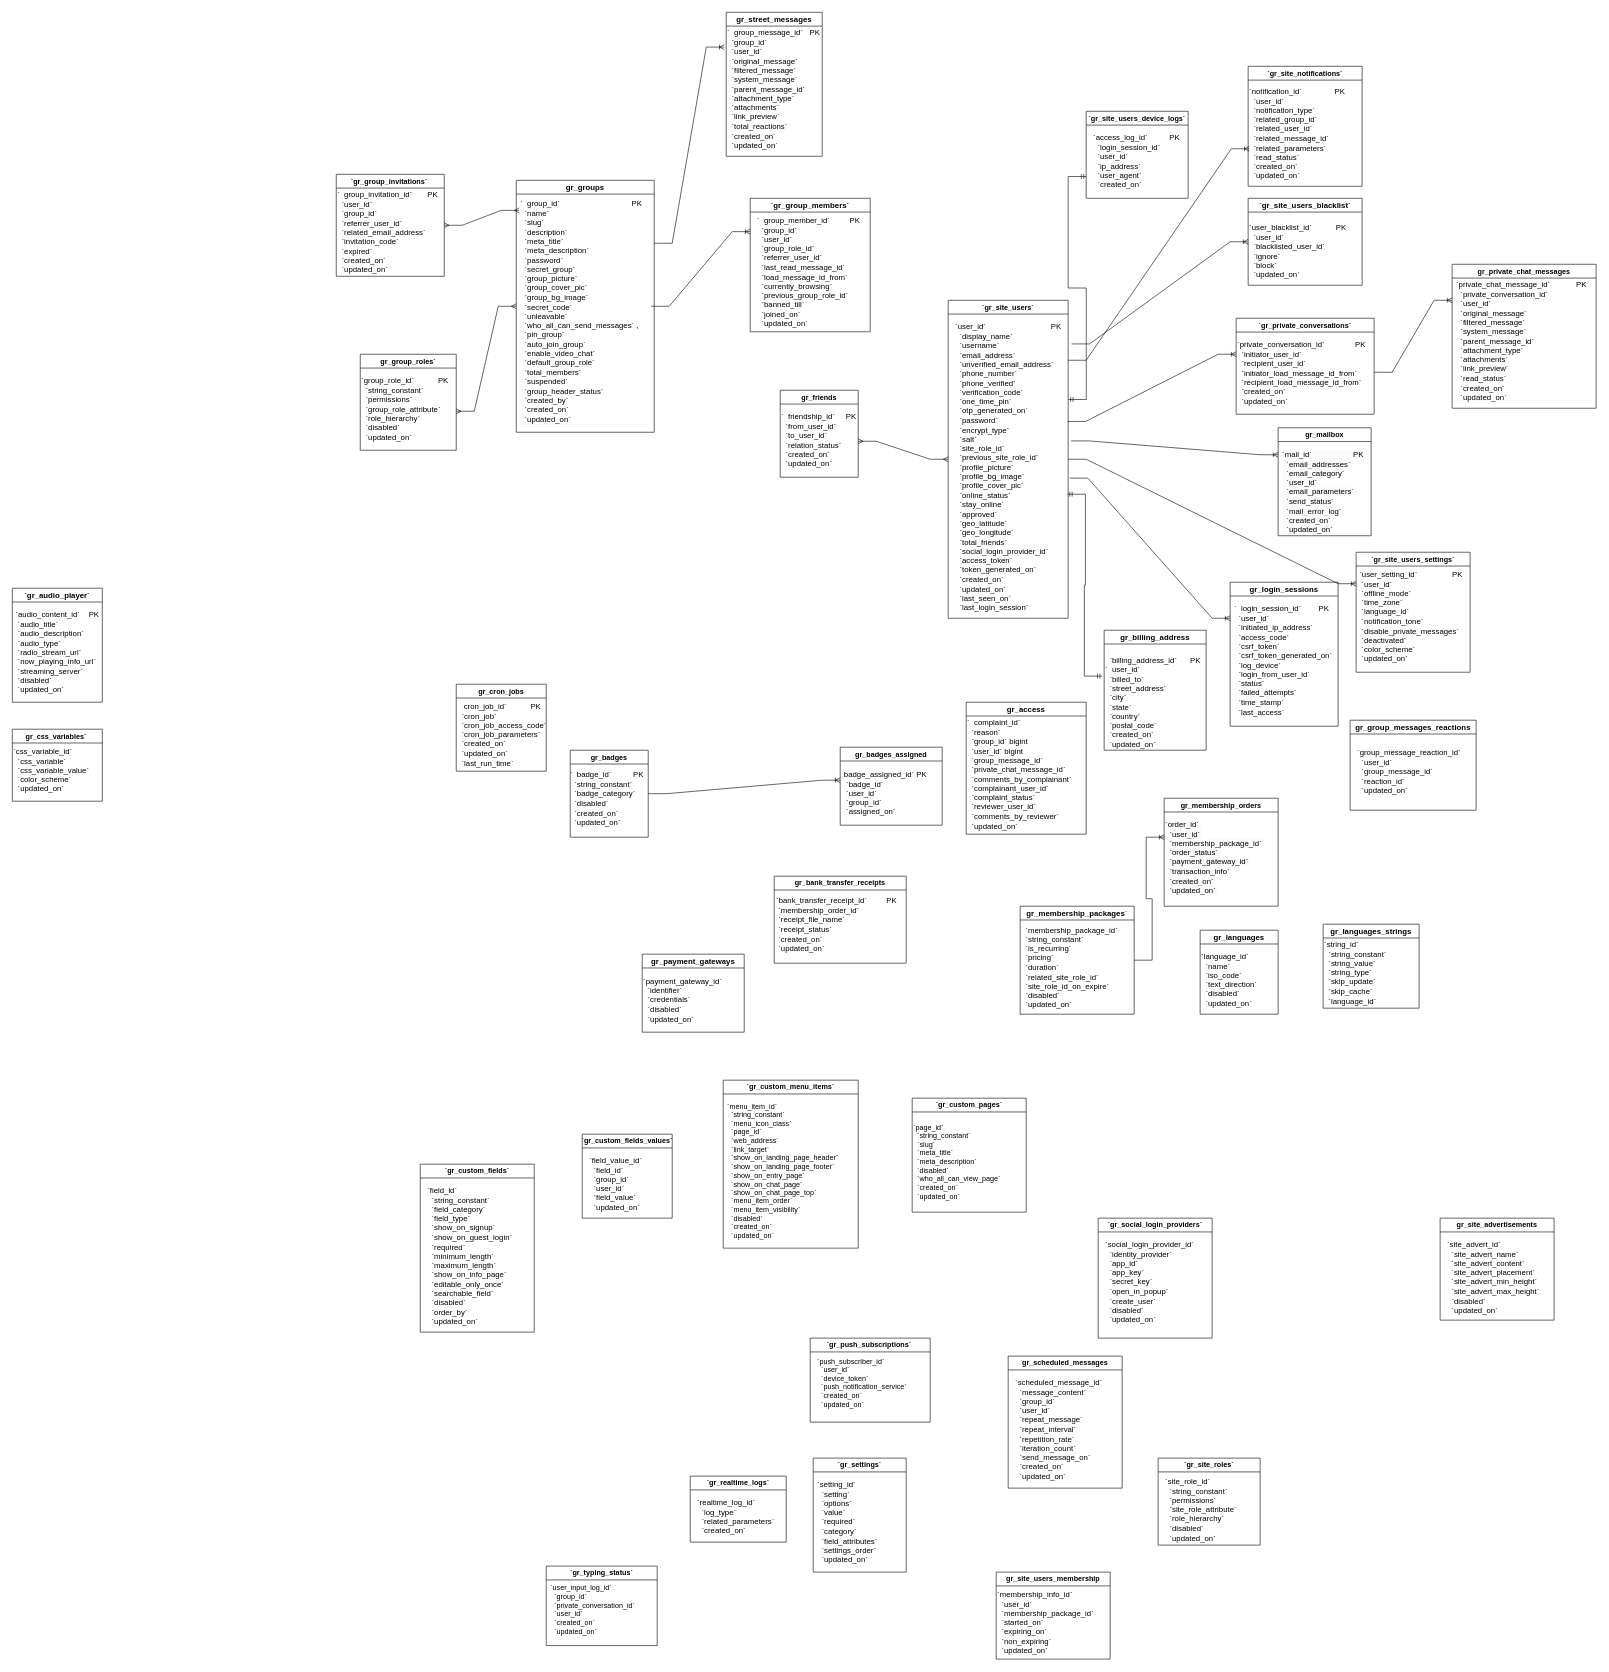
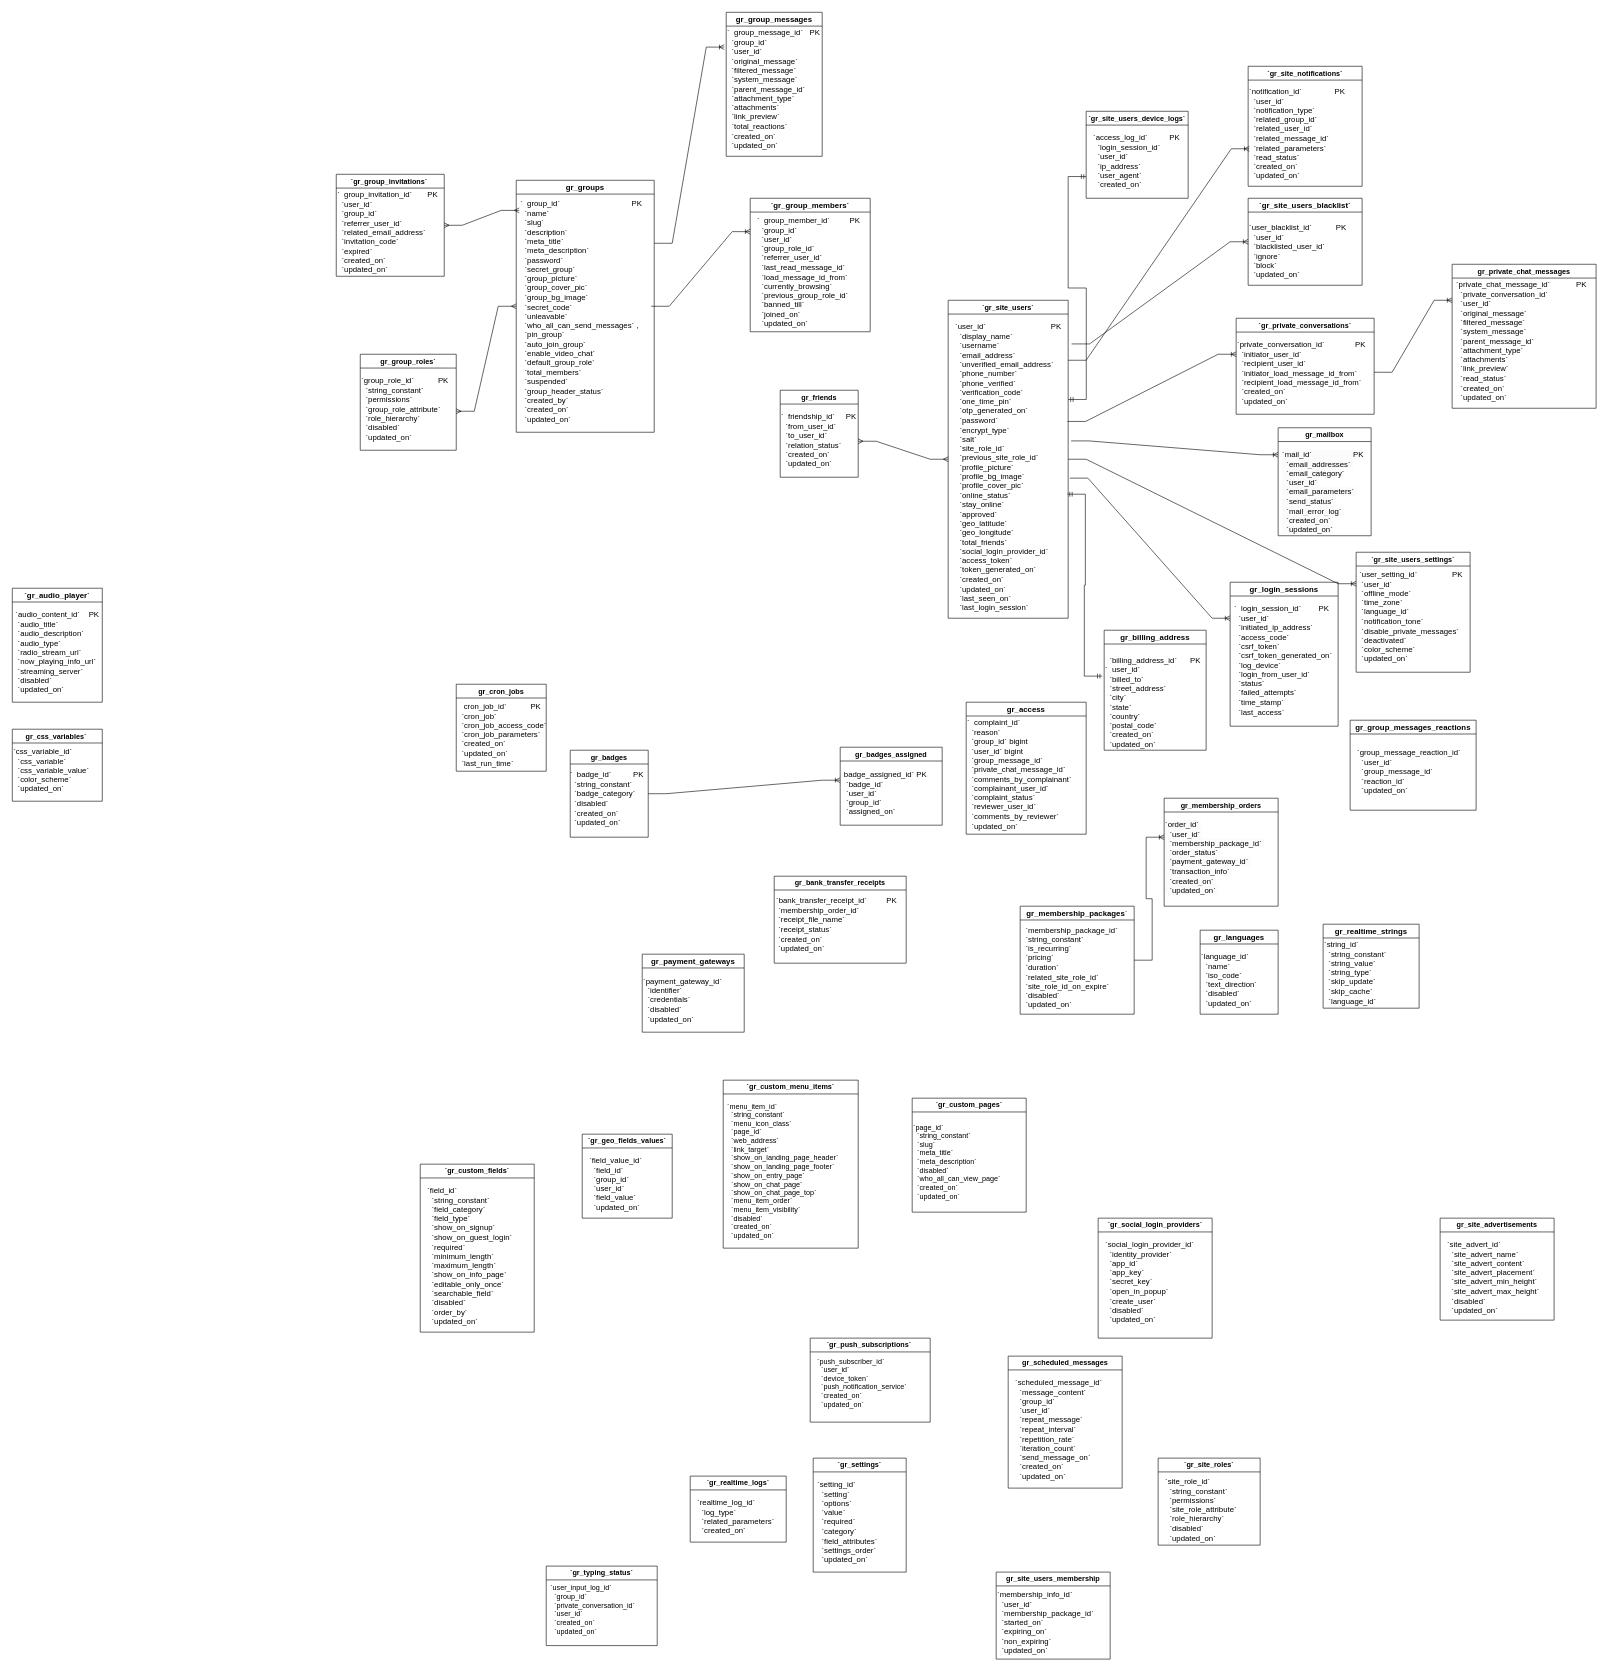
(774, 20) -> (774, 20)
(1371, 932) -> (1371, 932)
(627, 1142) -> (627, 1142)
